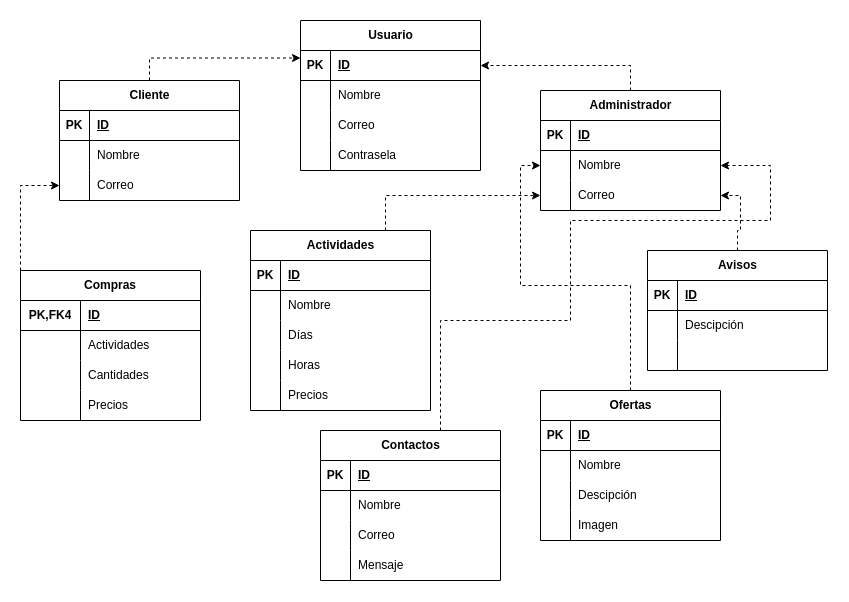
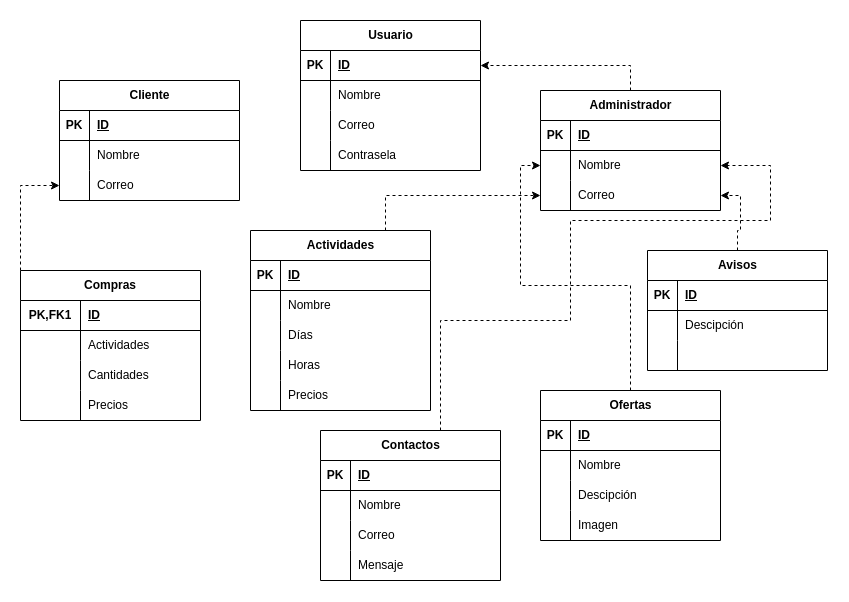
(211, 58) -> none
(51, 316) -> (51, 316)
